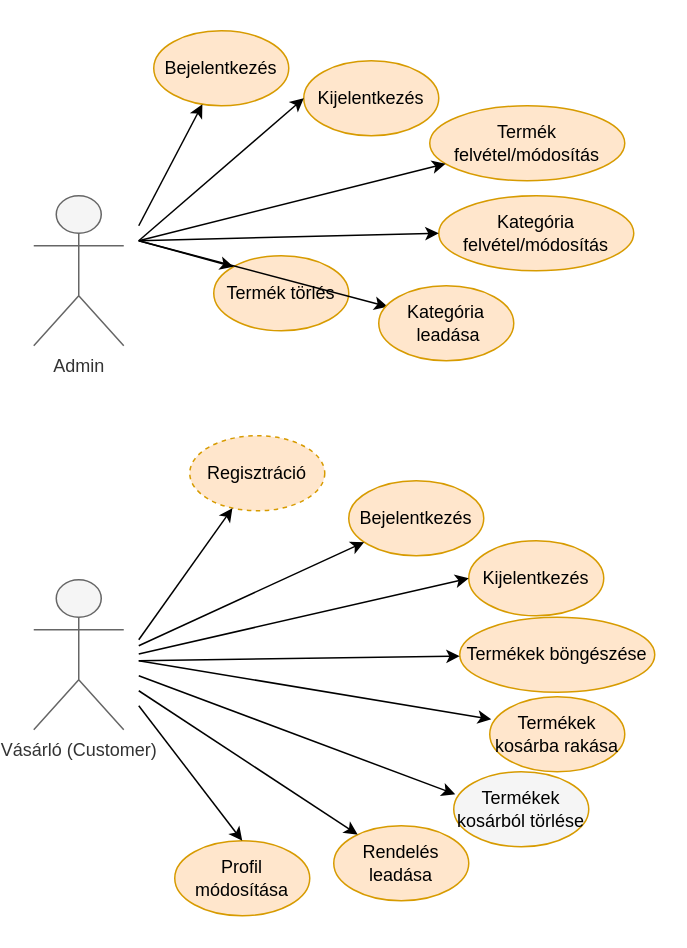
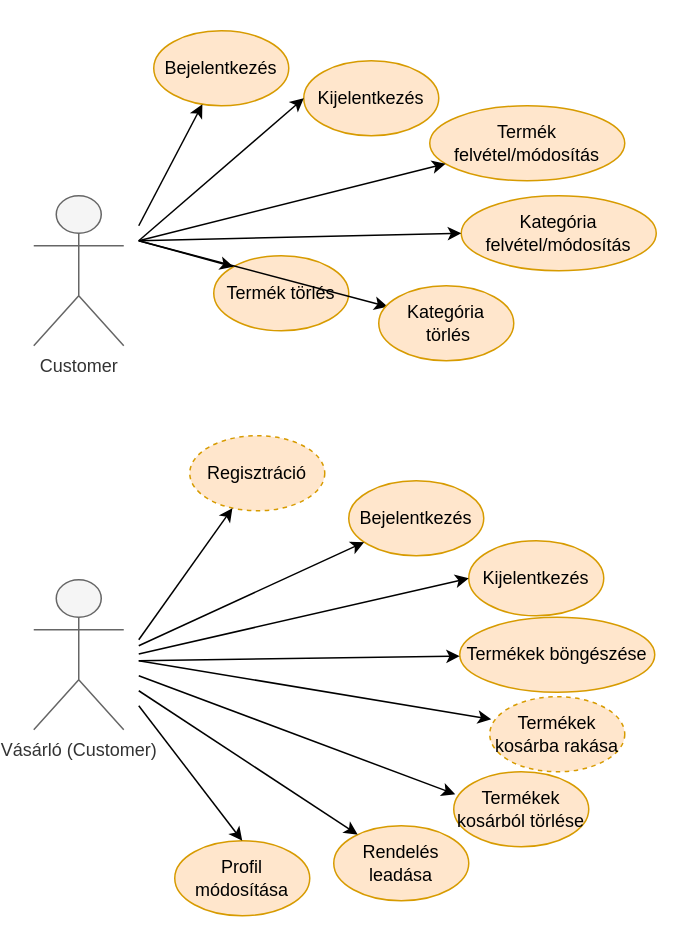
(536, 233) -> (559, 233)
(446, 323) -> (446, 323)
(80, 367) -> (80, 367)
(557, 734) -> (557, 734)
(521, 809) -> (521, 809)
